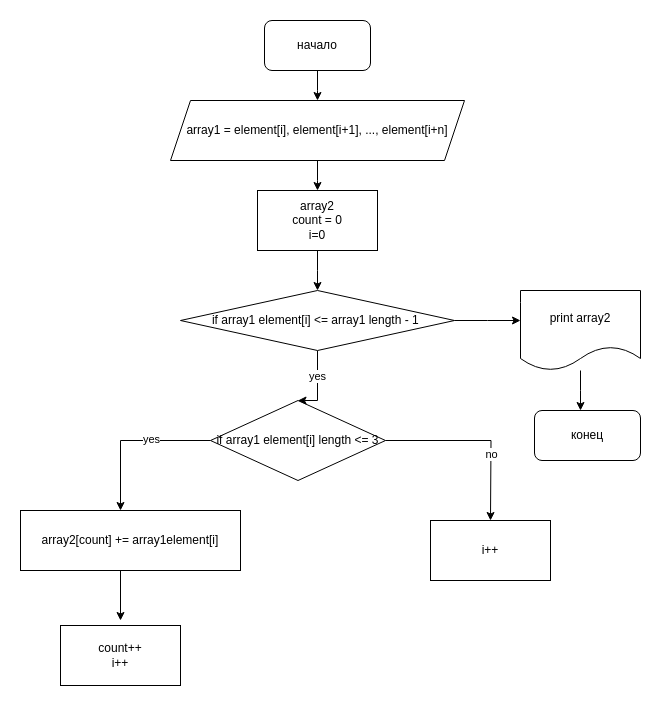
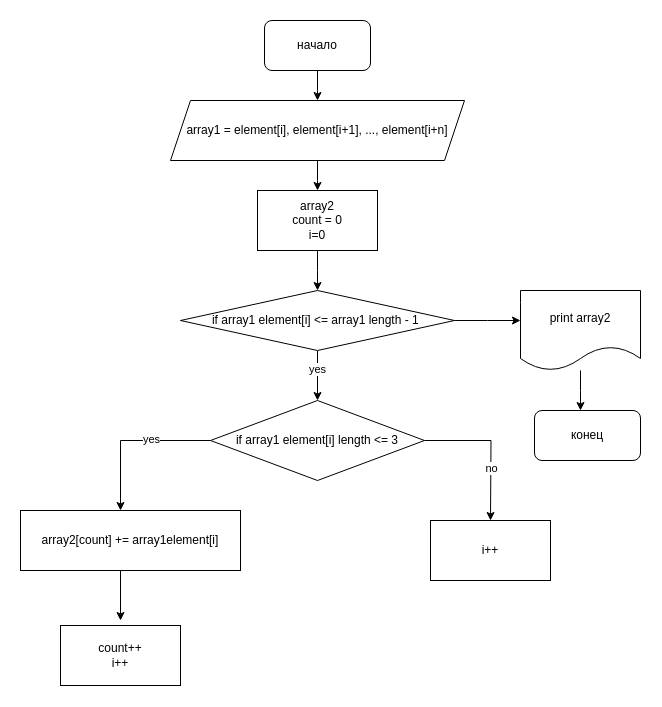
(298, 441) -> (318, 441)
